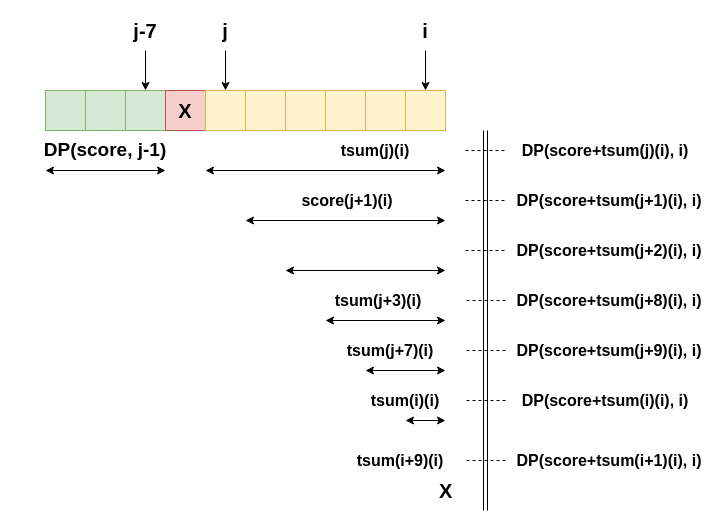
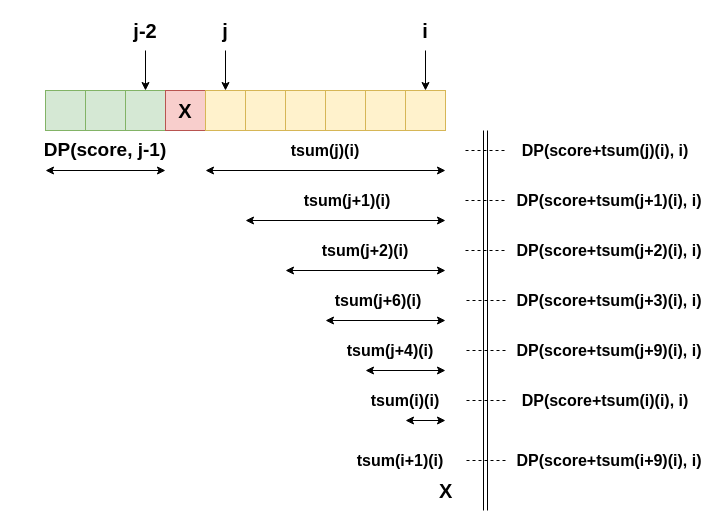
(146, 31) -> (146, 31)
(376, 151) -> (326, 151)
(348, 201) -> (348, 201)
none -> (366, 251)
(379, 301) -> (379, 301)
(610, 301) -> (610, 301)
(391, 351) -> (391, 351)
(401, 461) -> (401, 461)
(610, 461) -> (610, 461)
